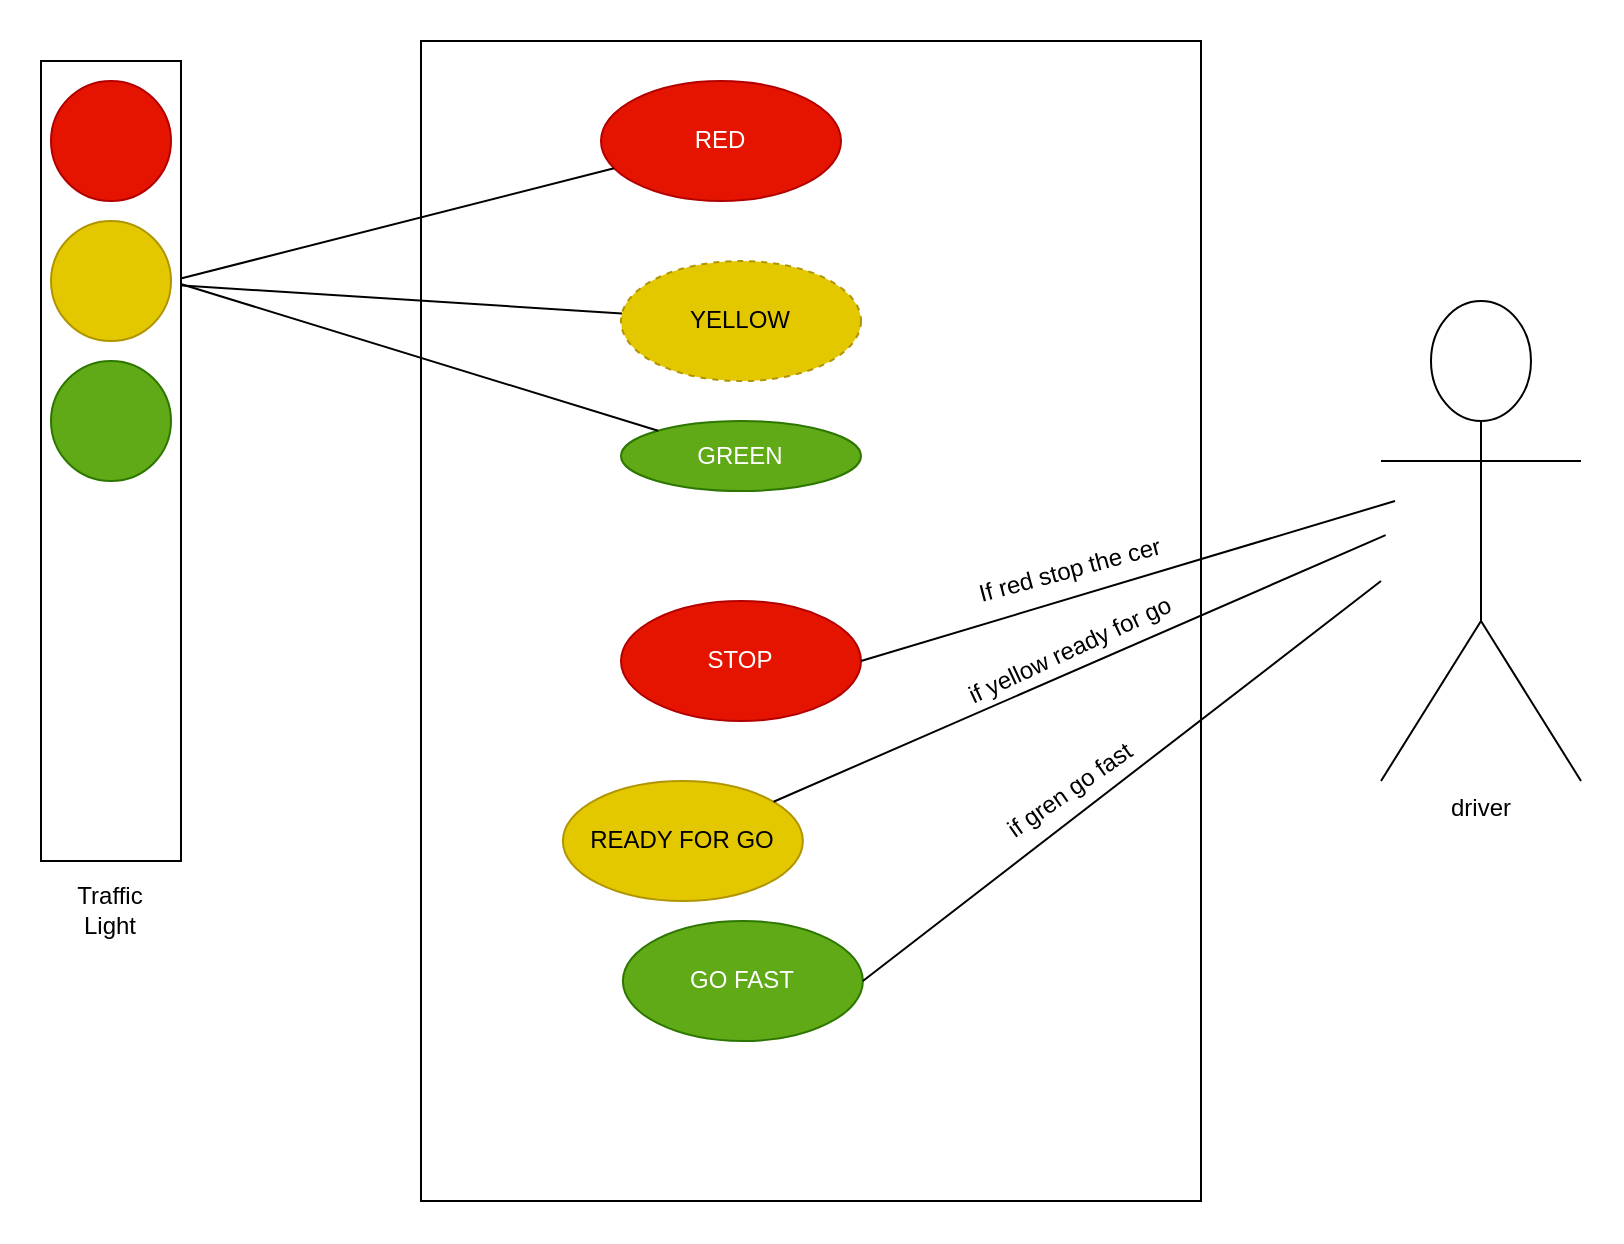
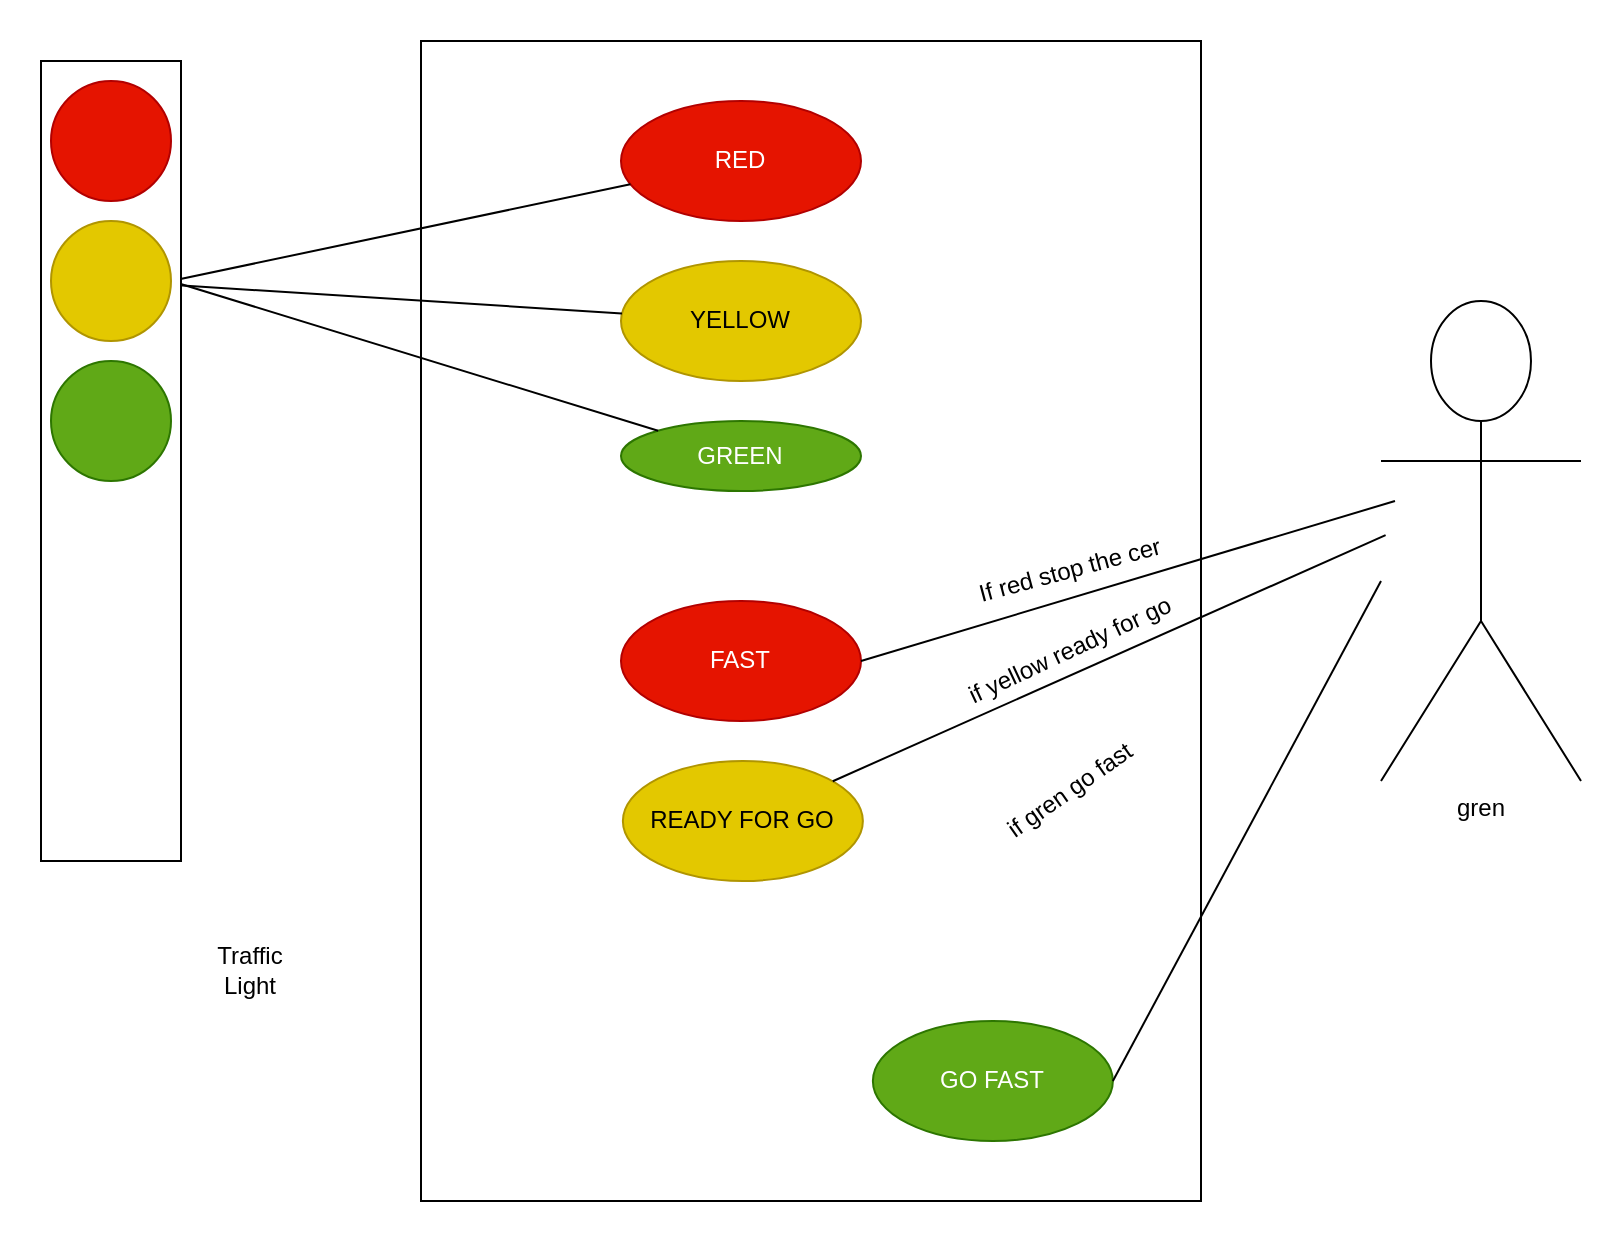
(721, 141) -> (741, 161)
(741, 321) -> (741, 321)
(741, 661) -> (741, 661)
(1482, 809) -> (1482, 809)
(683, 841) -> (743, 821)
(111, 911) -> (251, 971)
(743, 981) -> (993, 1081)
